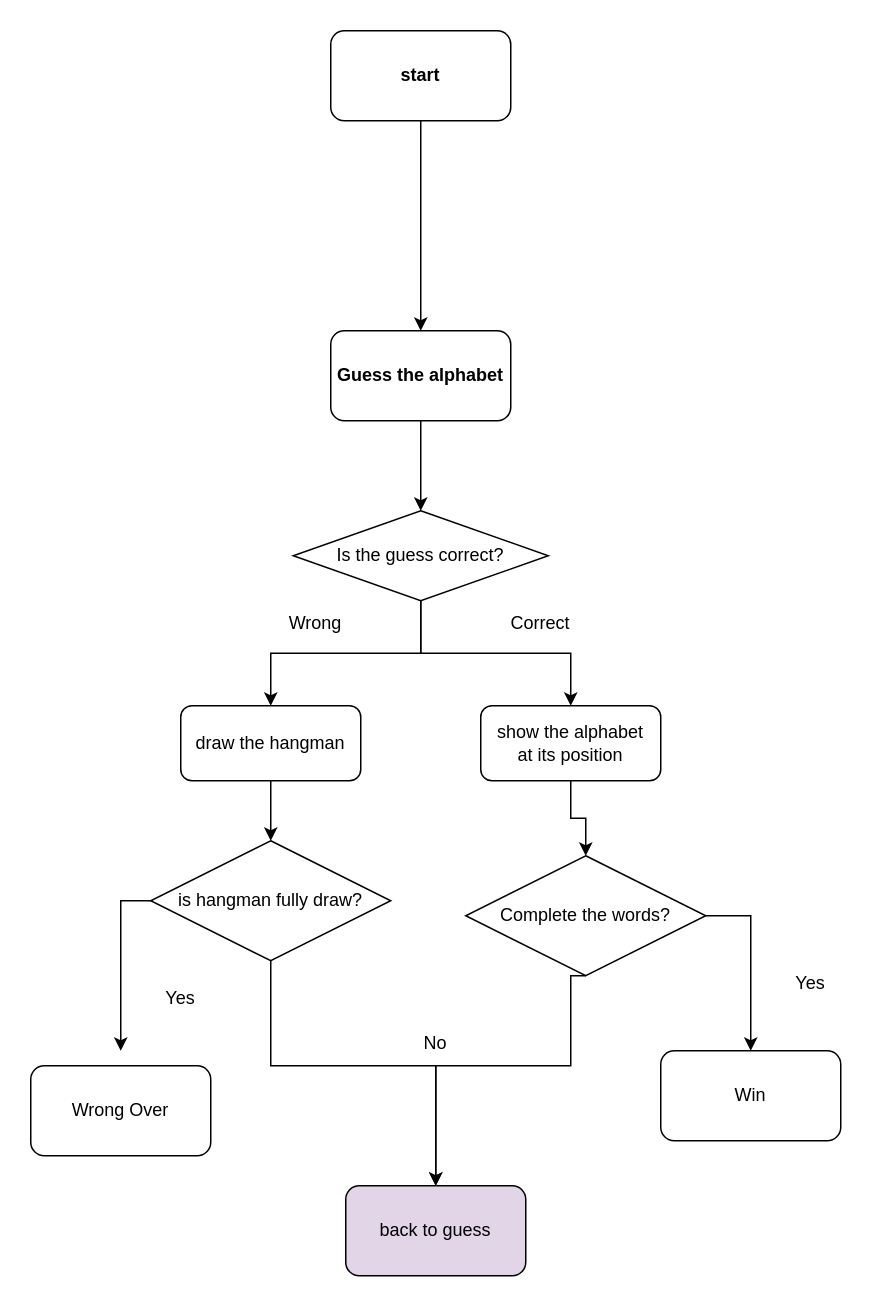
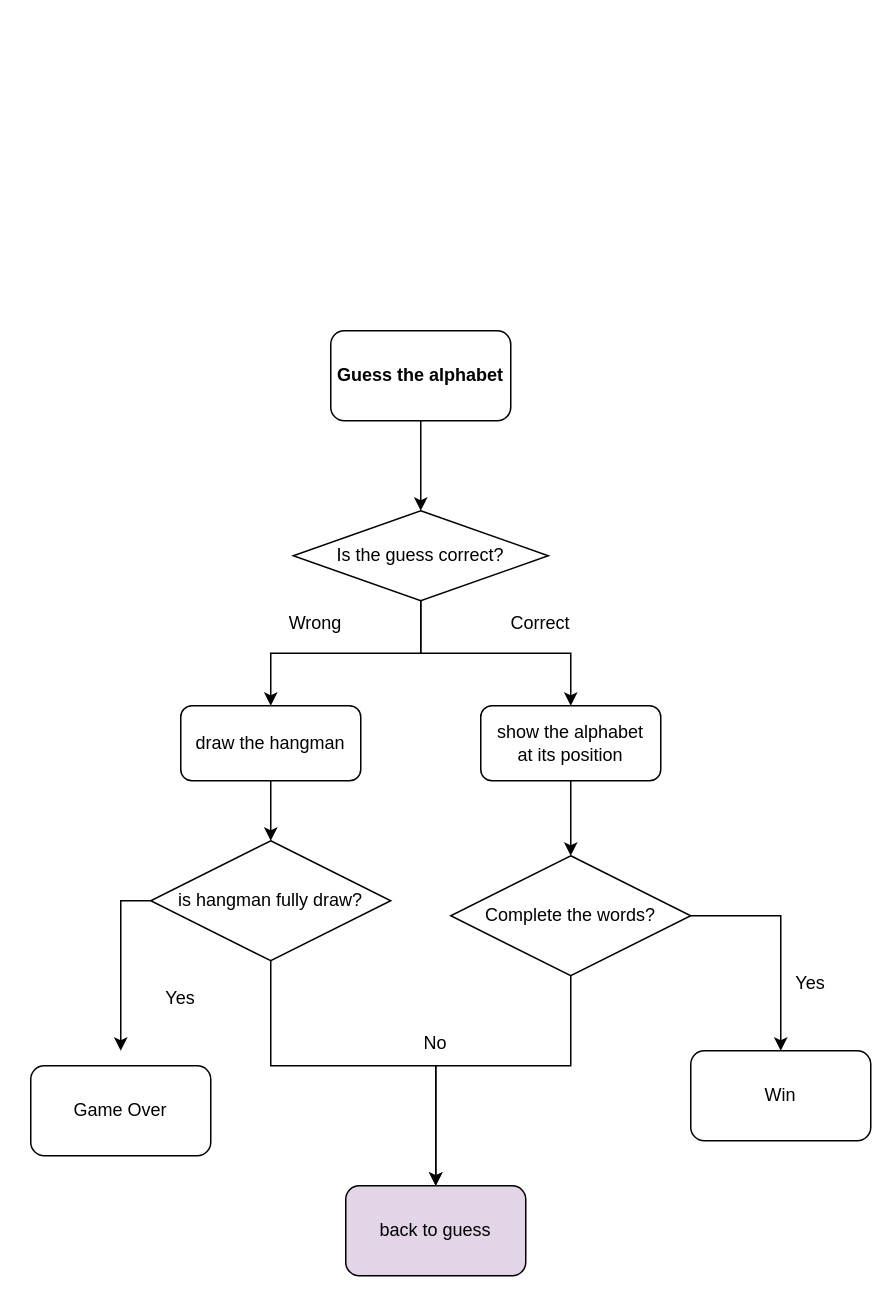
(421, 76) -> none
(421, 221) -> none
(586, 916) -> (571, 916)
(751, 1096) -> (781, 1096)
(121, 1111) -> (121, 1111)
